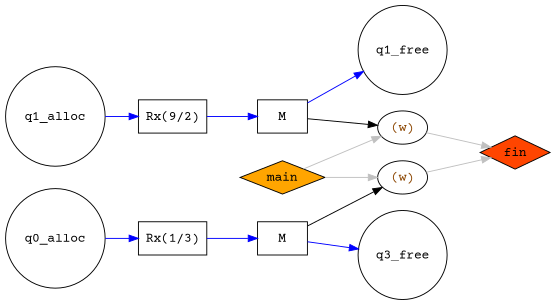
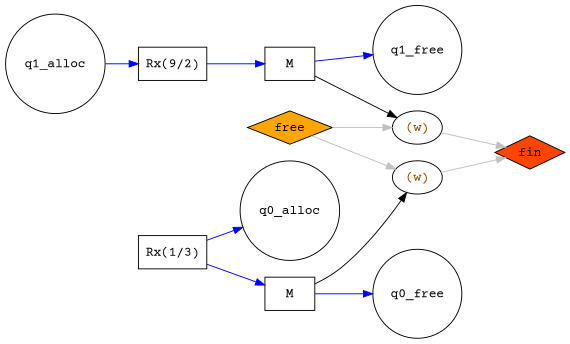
(282, 177) -> (290, 128)
(117, 238) -> (220, 235)
(403, 255) -> (417, 294)
